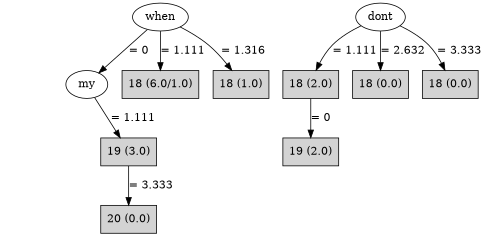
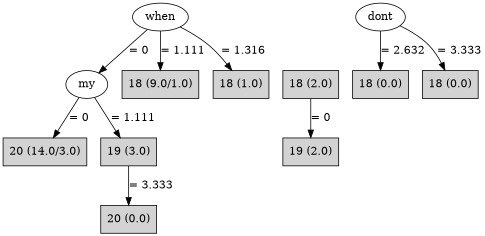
(337, 41) -> none
(160, 84) -> (160, 84)
none -> (45, 152)
